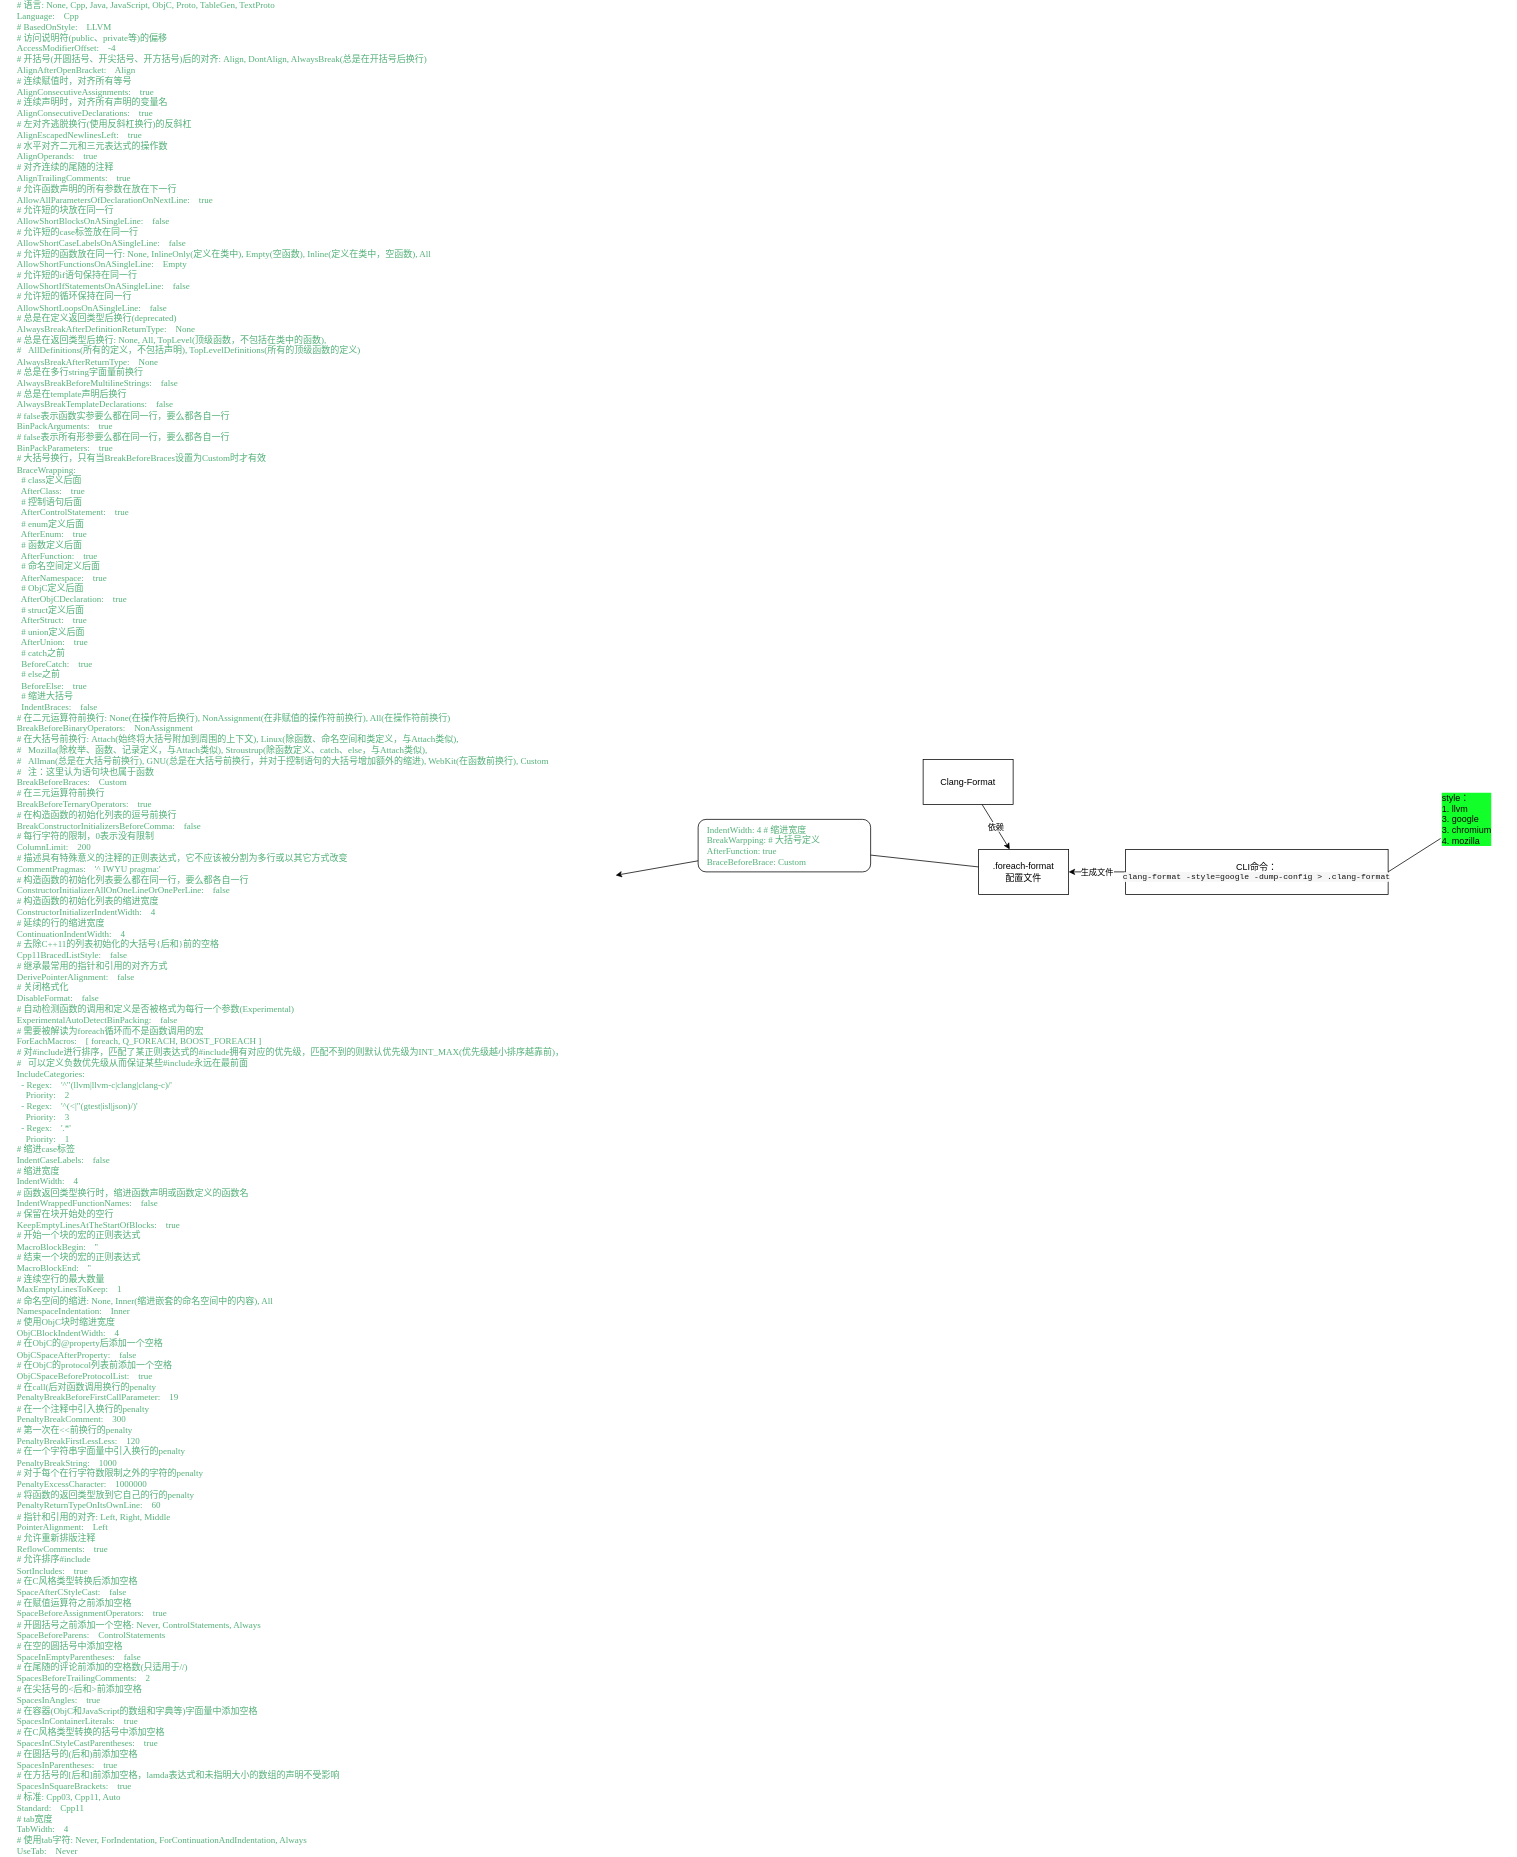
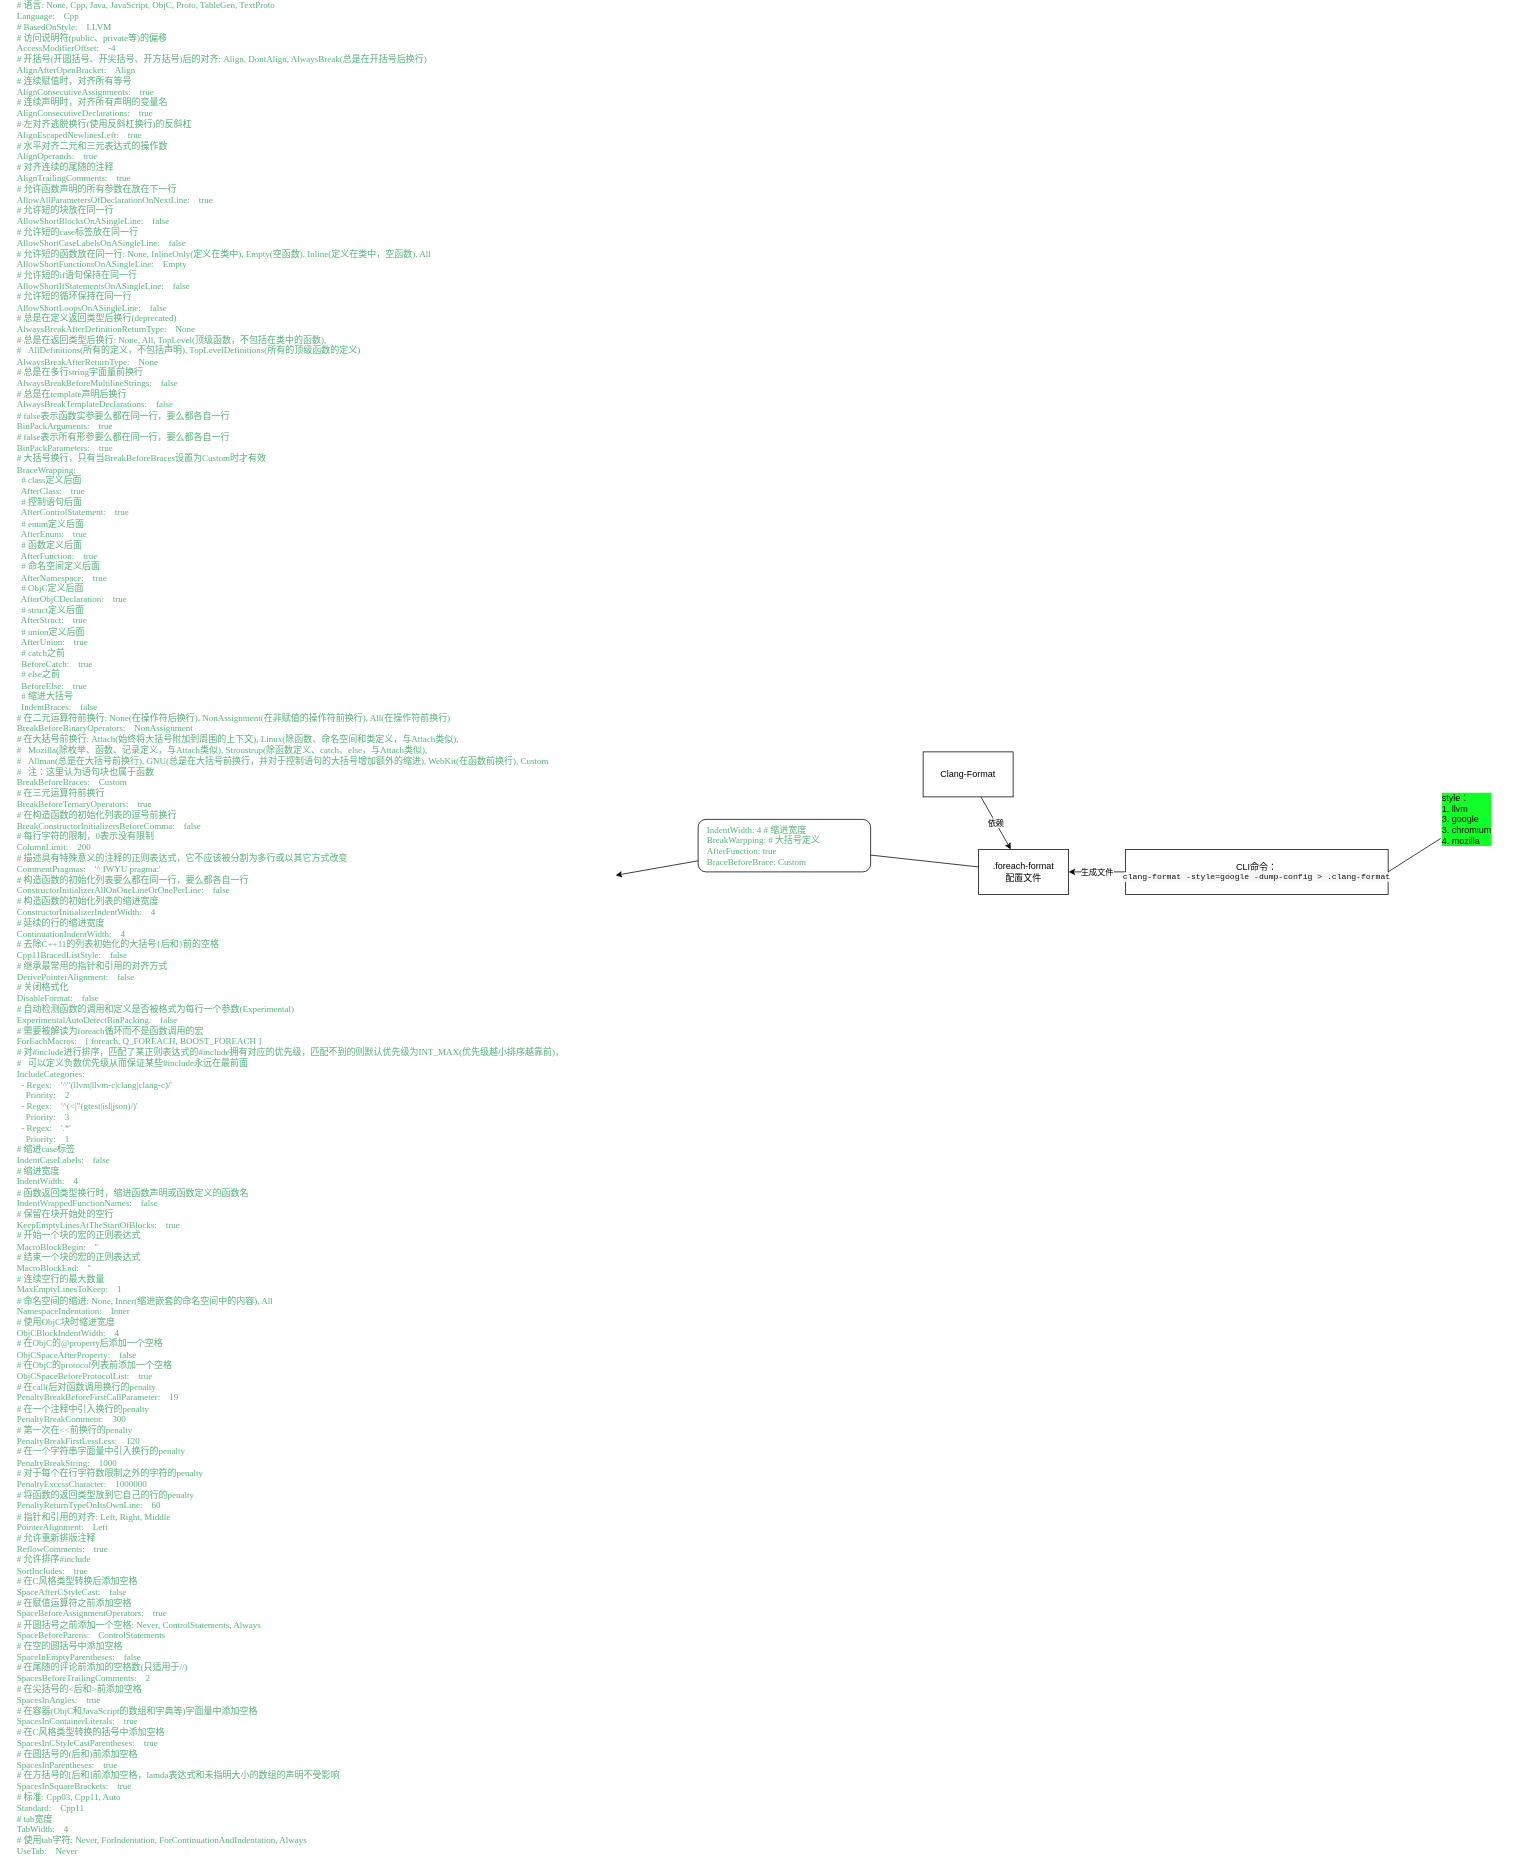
(968, 782) -> (968, 774)
